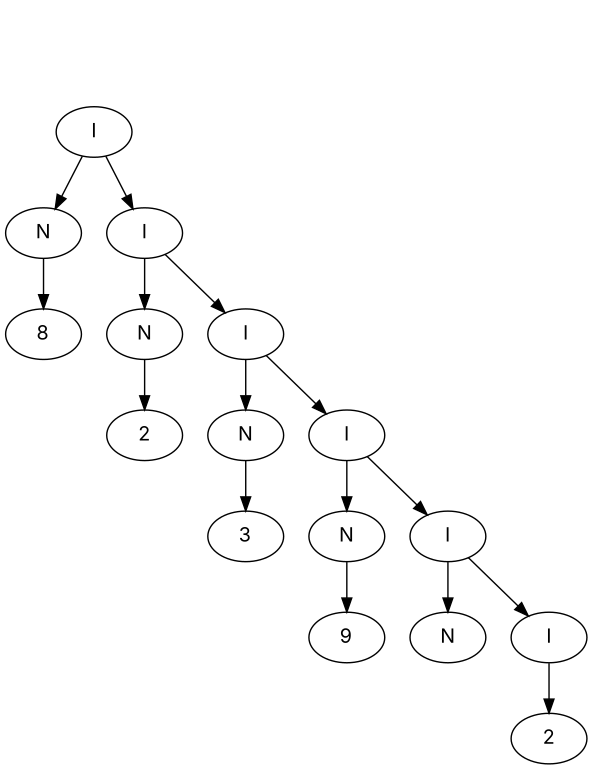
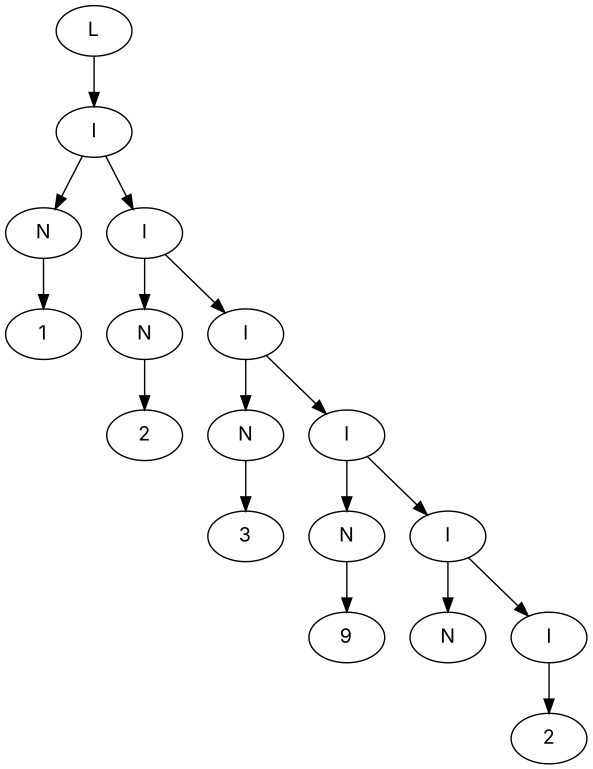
none -> (94, 31)
(44, 334) -> (44, 334)
